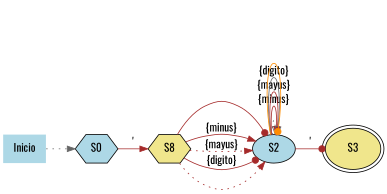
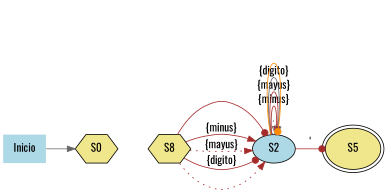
(57, 149) -> (57, 149)
(97, 149) -> (97, 149)
(129, 149) -> none
(353, 149) -> (353, 149)
